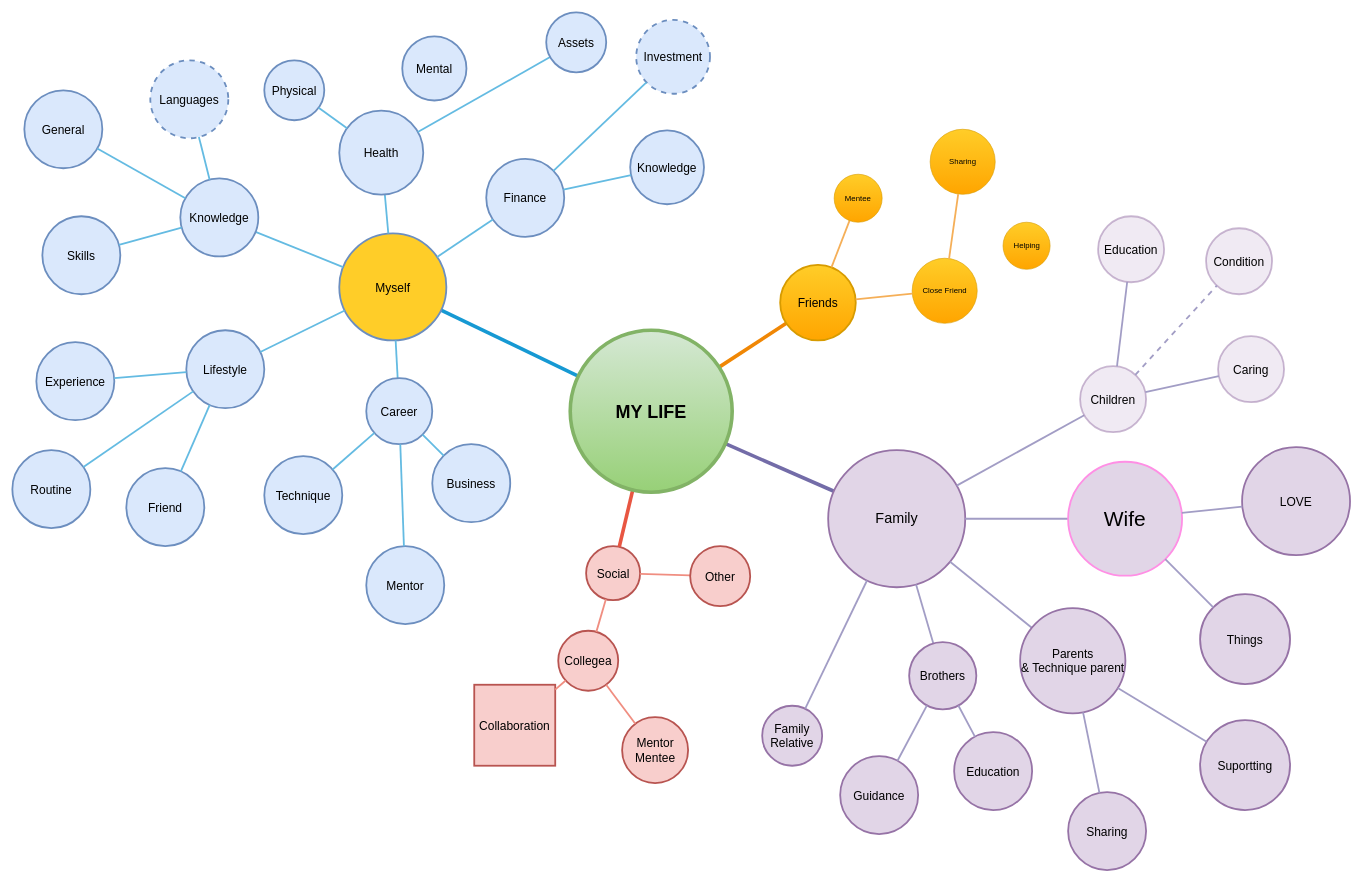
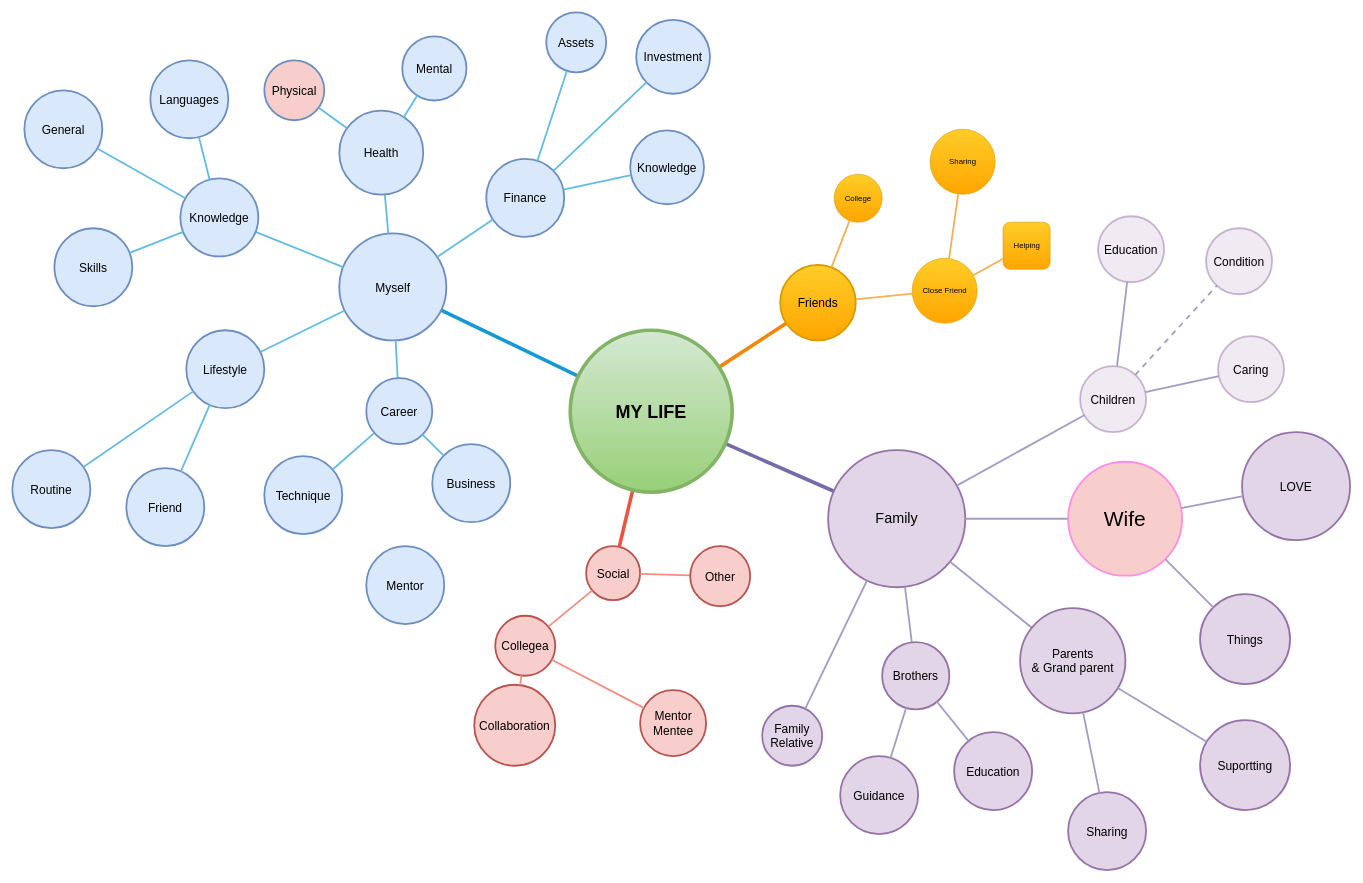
(673, 57) -> (673, 57)
(294, 90) -> (294, 90)
(484, 95) -> (410, 107)
(189, 99) -> (189, 99)
none -> (552, 116)
(858, 198) -> (858, 198)
(1027, 246) -> (1027, 246)
(81, 255) -> (93, 267)
none -> (988, 267)
(393, 287) -> (393, 287)
(150, 375) -> none
(75, 381) -> none
(402, 495) -> none
(1296, 501) -> (1296, 486)
(1125, 519) -> (1125, 519)
(588, 661) -> (525, 646)
(1073, 661) -> (1073, 661)
(943, 676) -> (916, 676)
(515, 725) -> (515, 725)
(655, 750) -> (673, 723)
